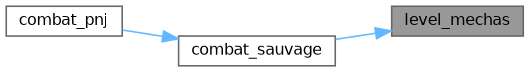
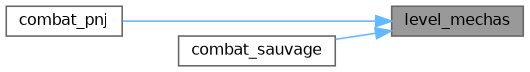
(142, 33) -> (249, 21)
